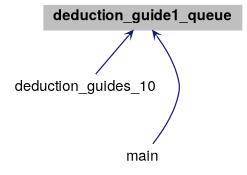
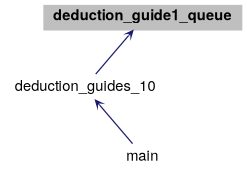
(179, 91) -> (116, 124)
